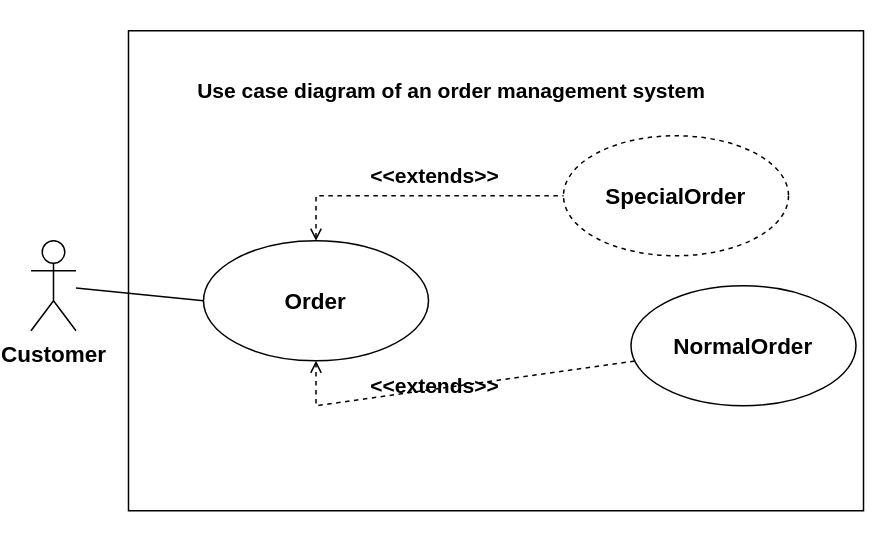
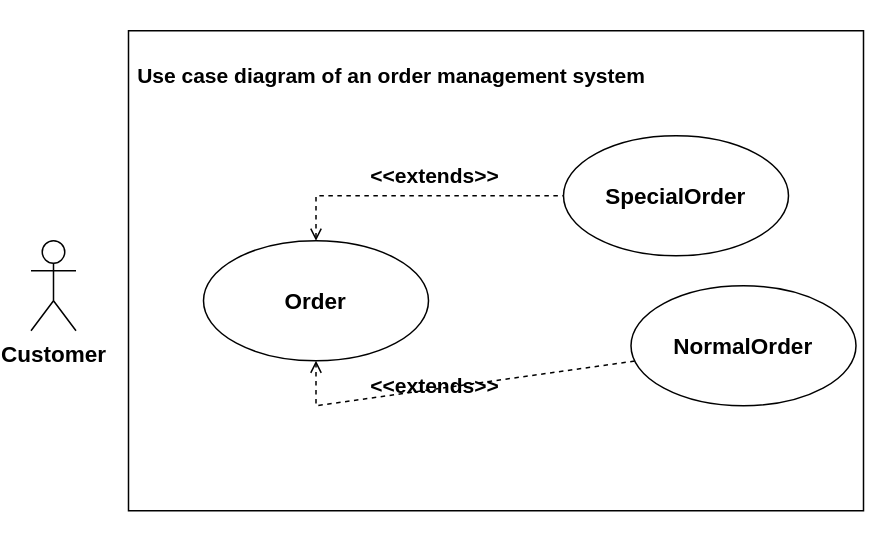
(451, 91) -> (391, 76)
(676, 196) -> (676, 196)
(140, 294) -> none
